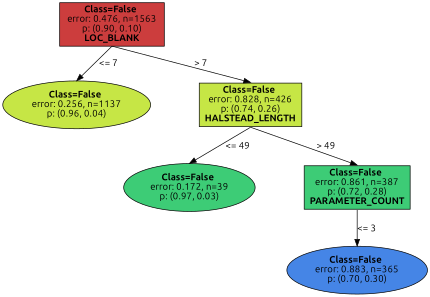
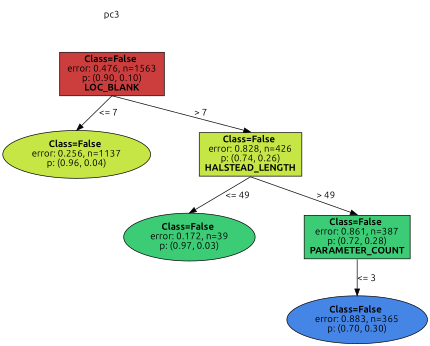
none -> (112, 15)
